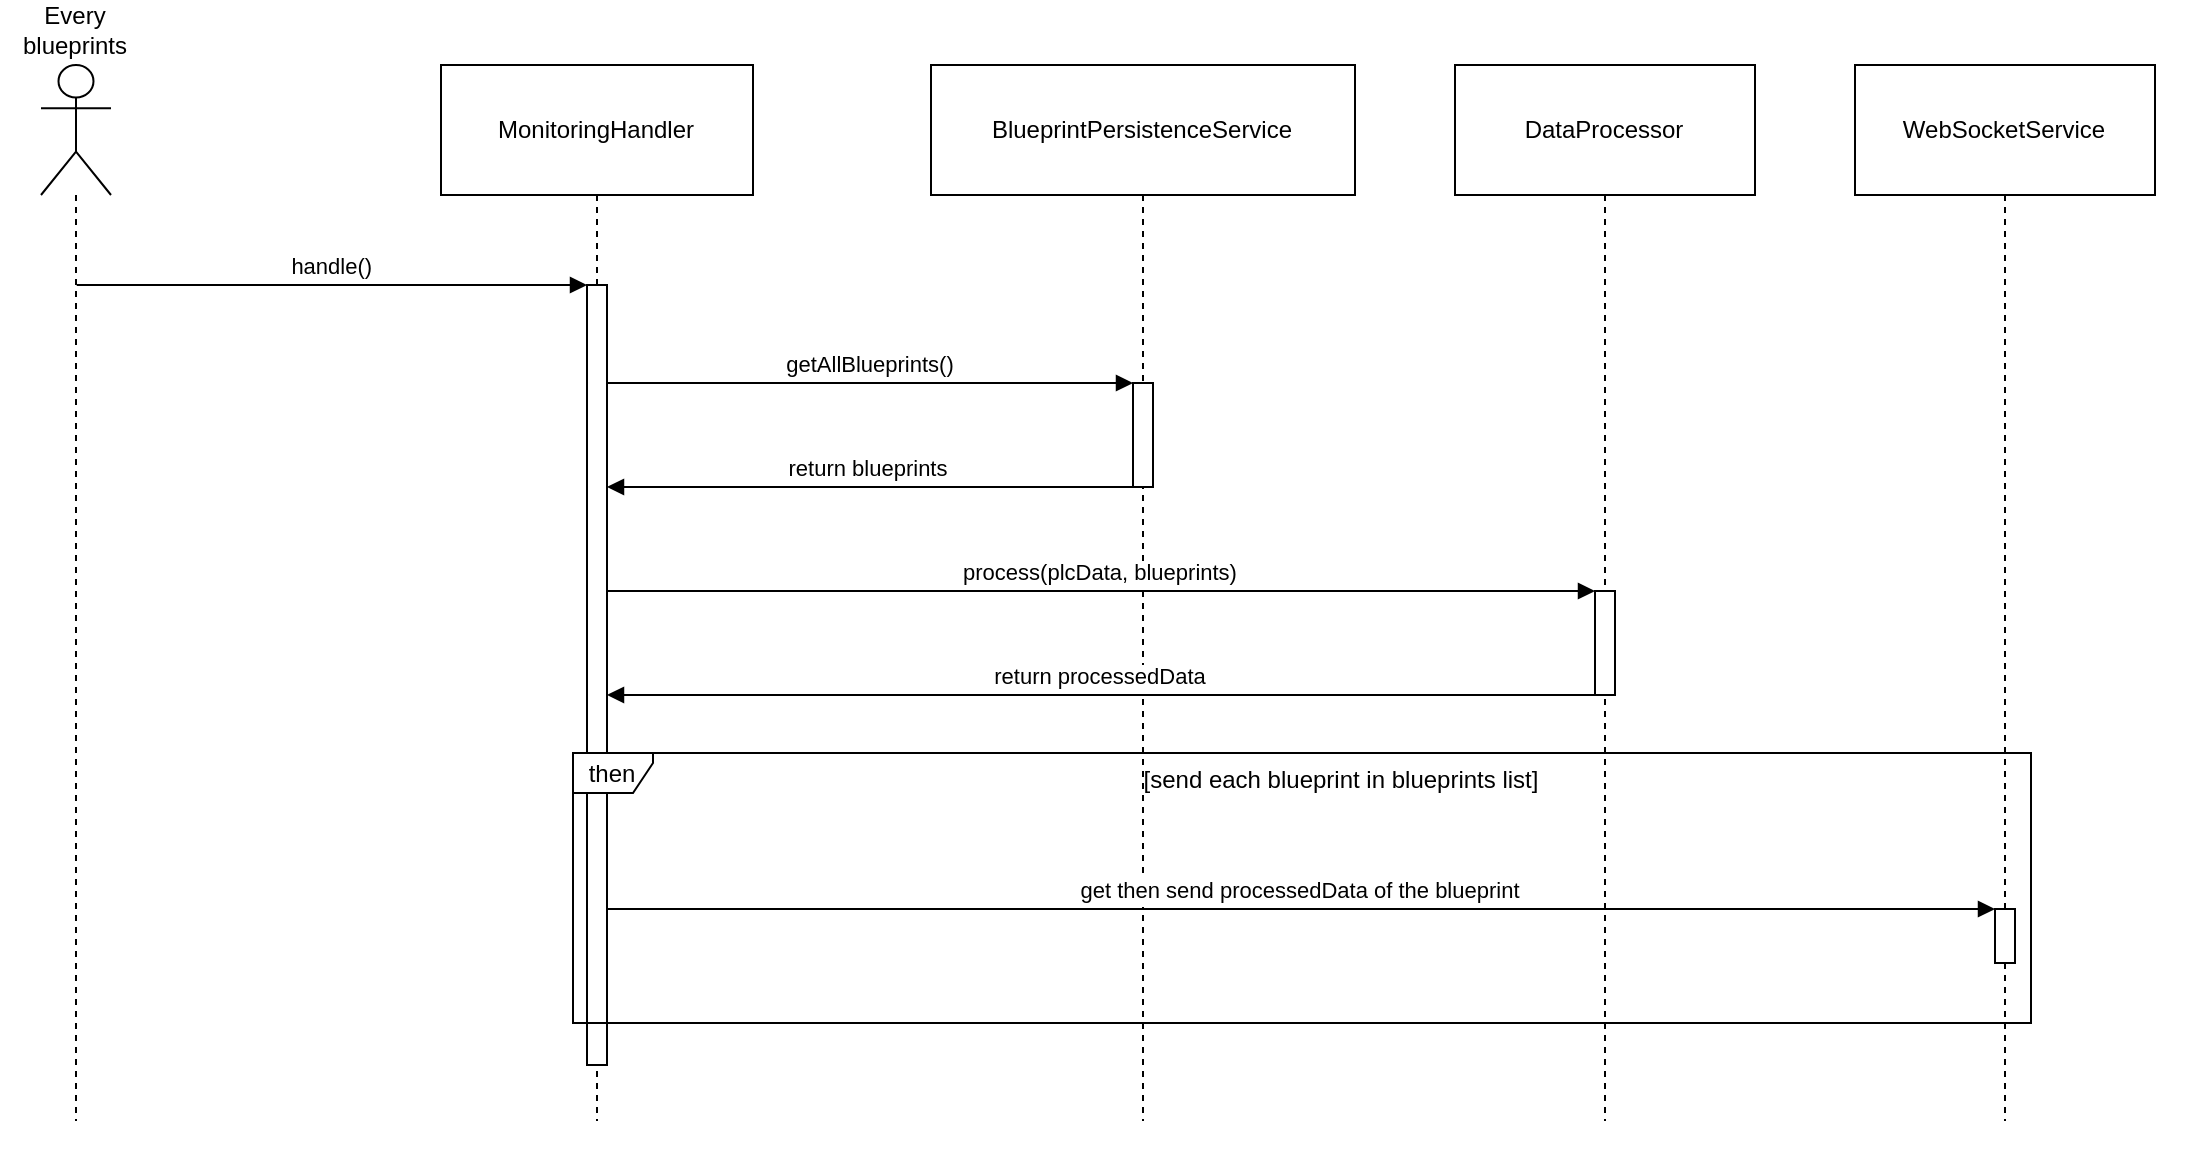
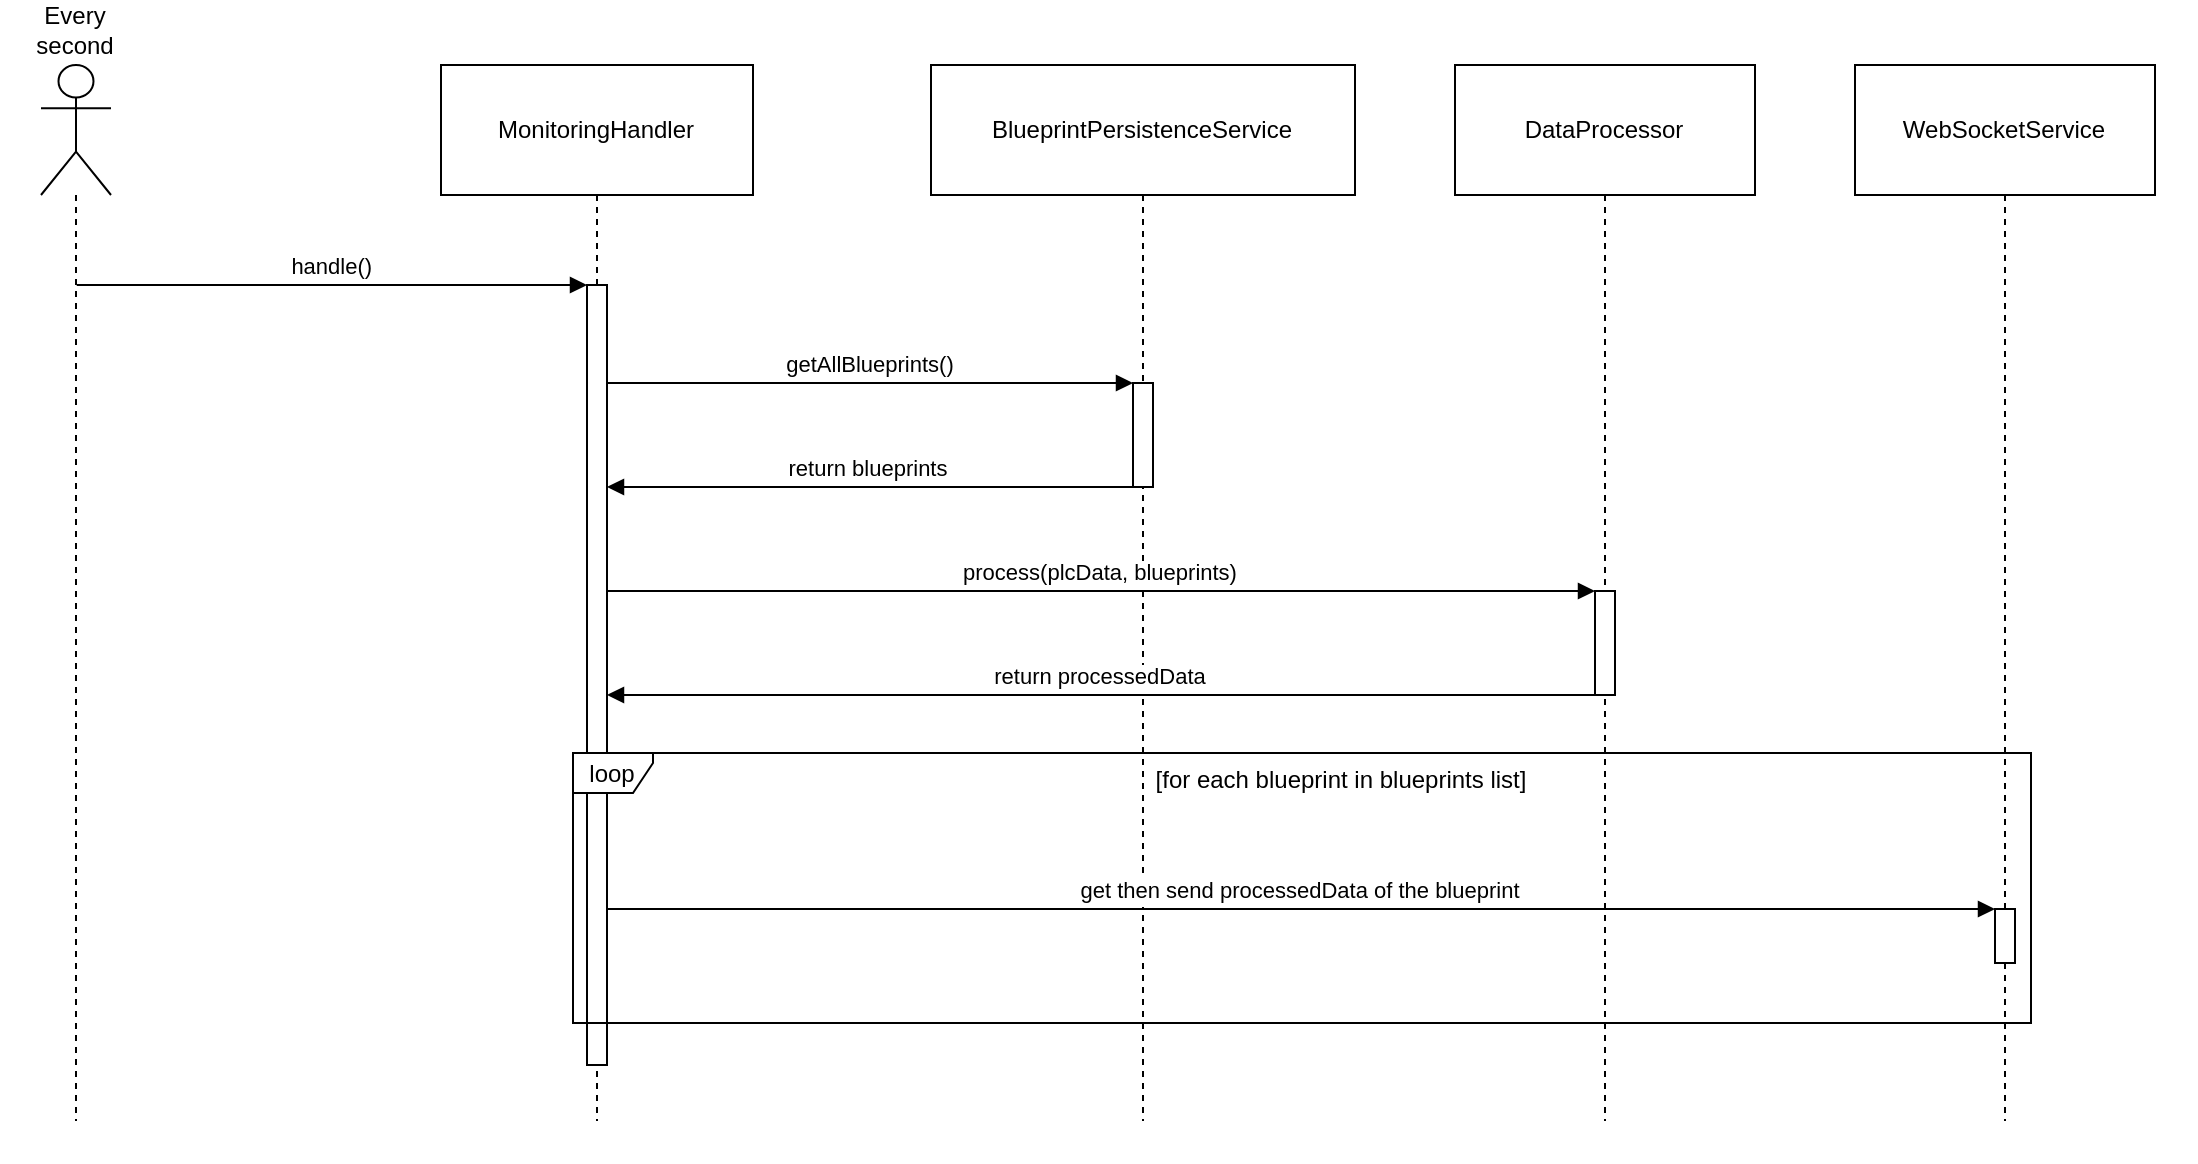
(76, 16) -> (76, 16)
(612, 774) -> (612, 774)
(1342, 781) -> (1342, 781)
